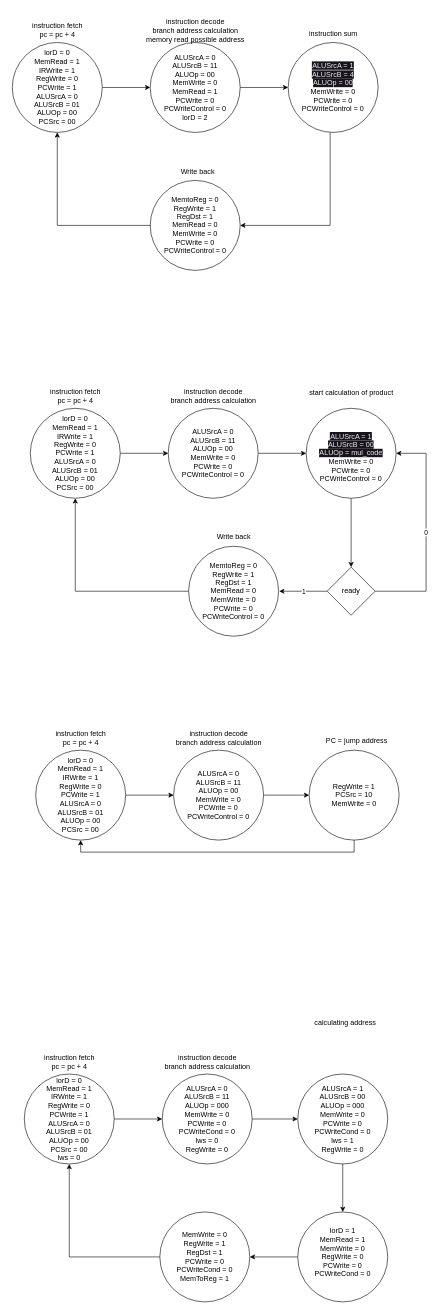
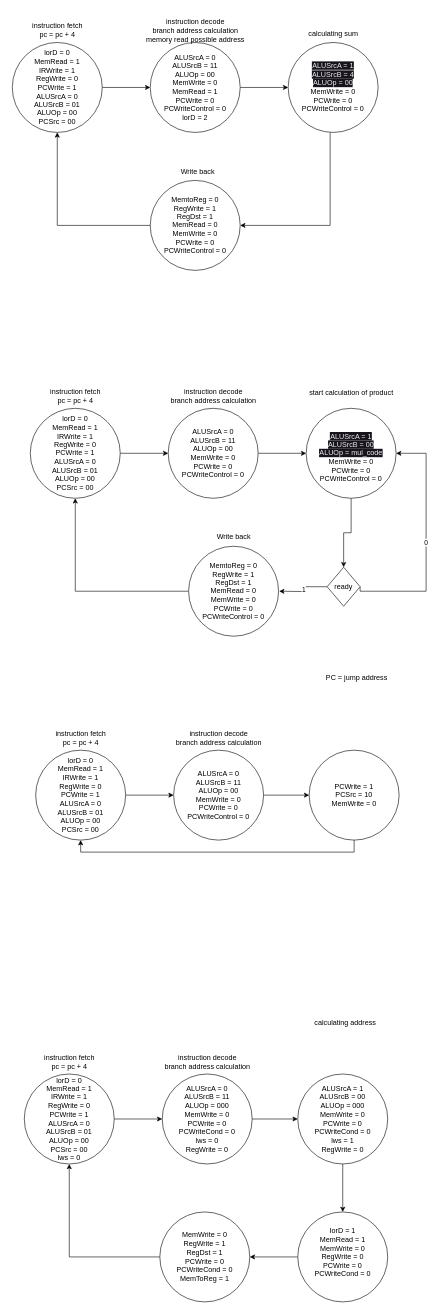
(334, 33) -> (334, 33)
(351, 591) -> (344, 587)
(357, 741) -> (357, 678)
(354, 795) -> (354, 795)
